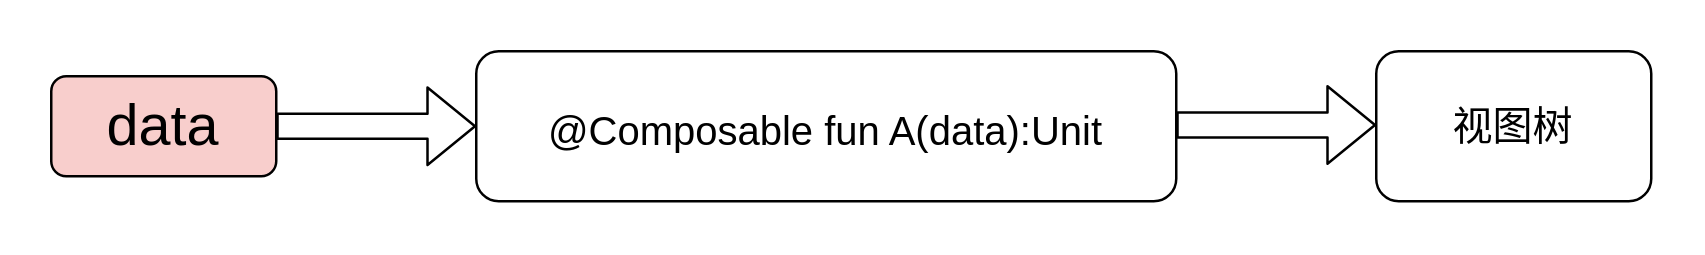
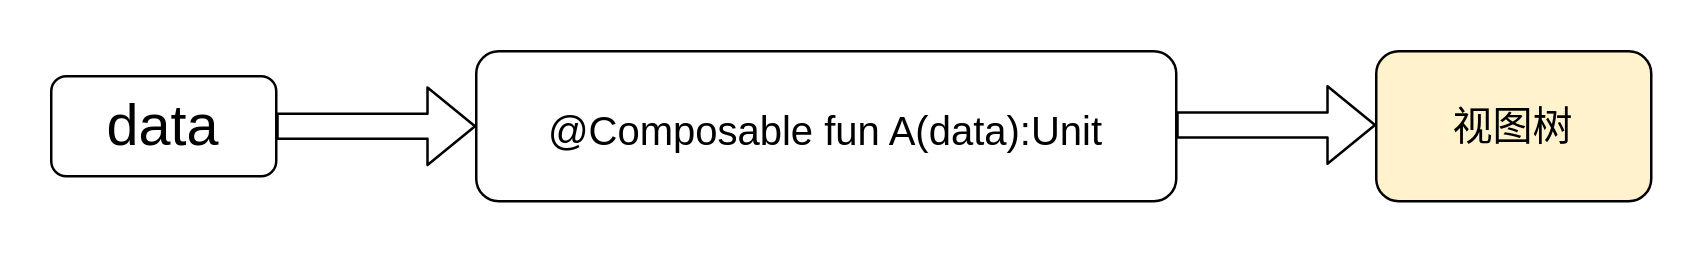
(164, 126) -> (164, 126)
(1514, 126) -> (1514, 126)
